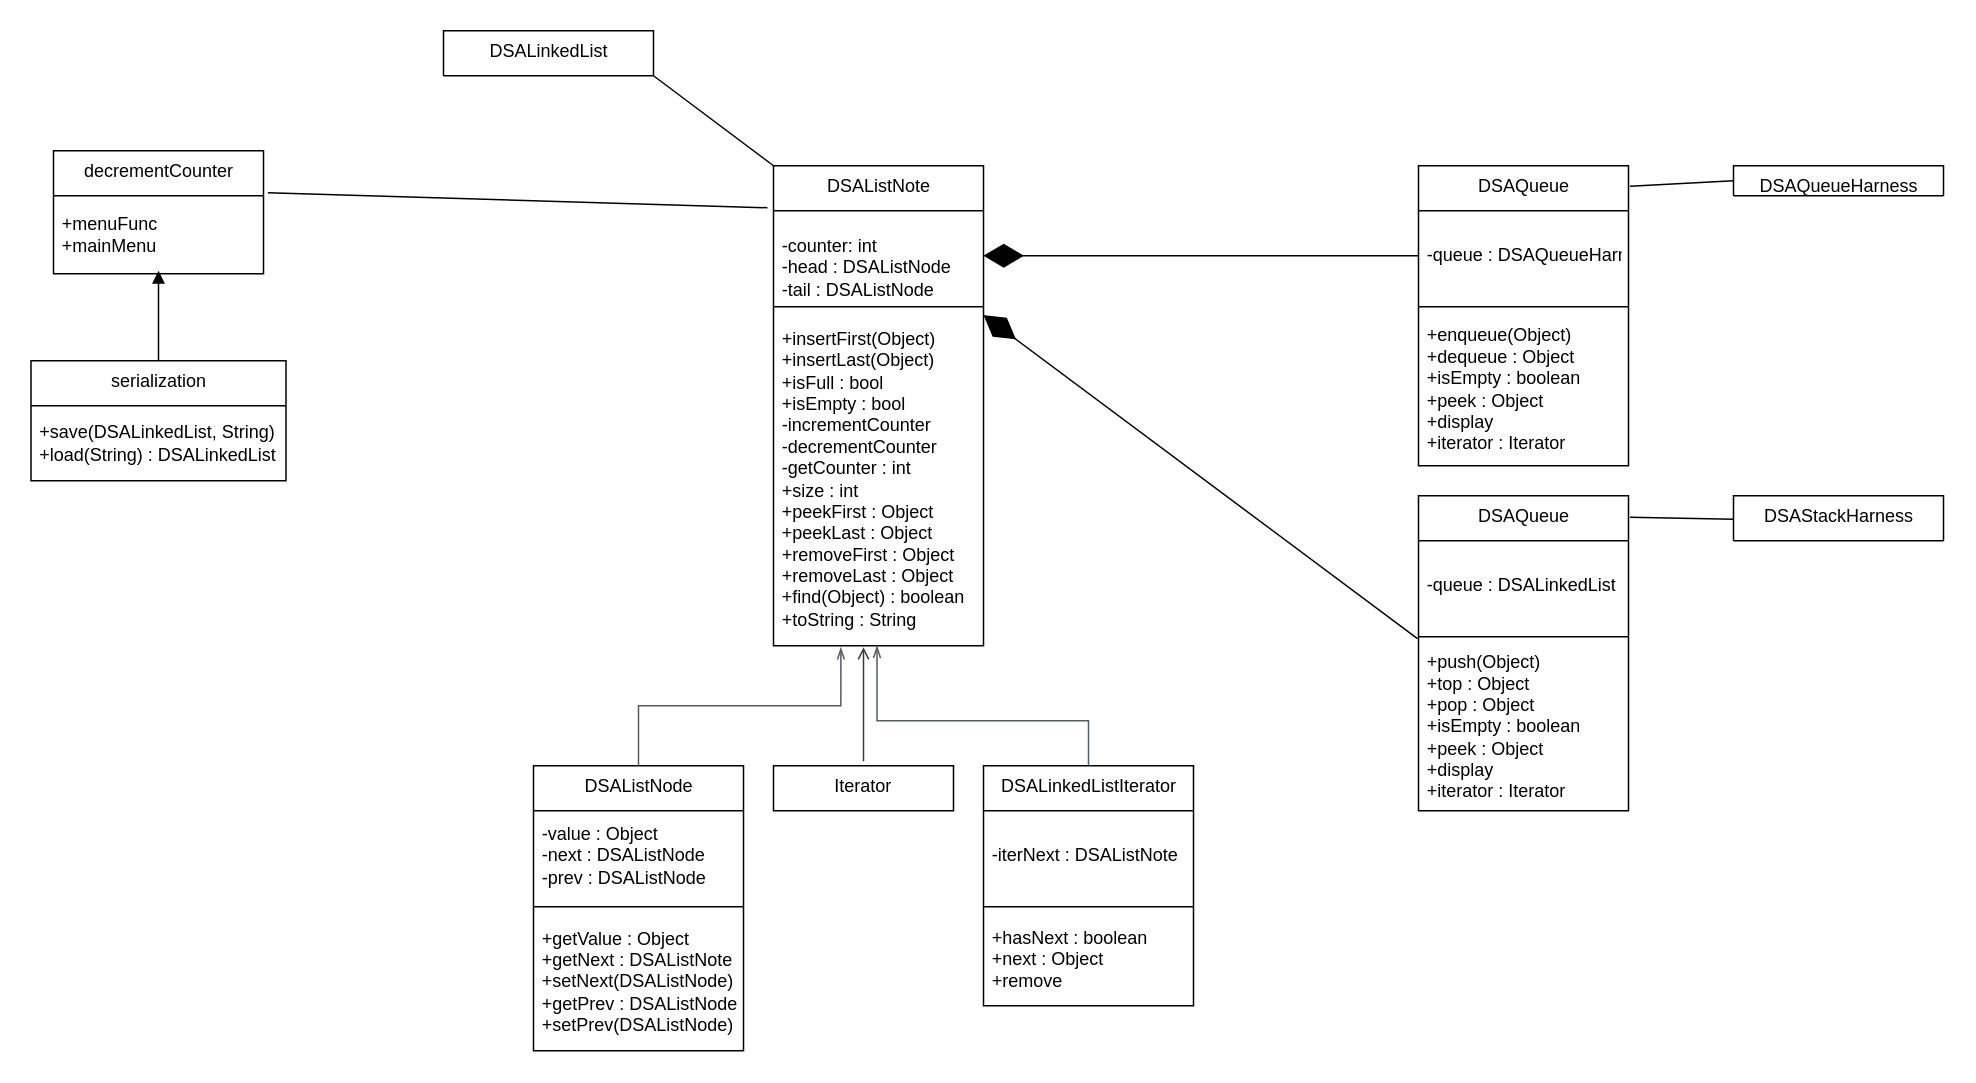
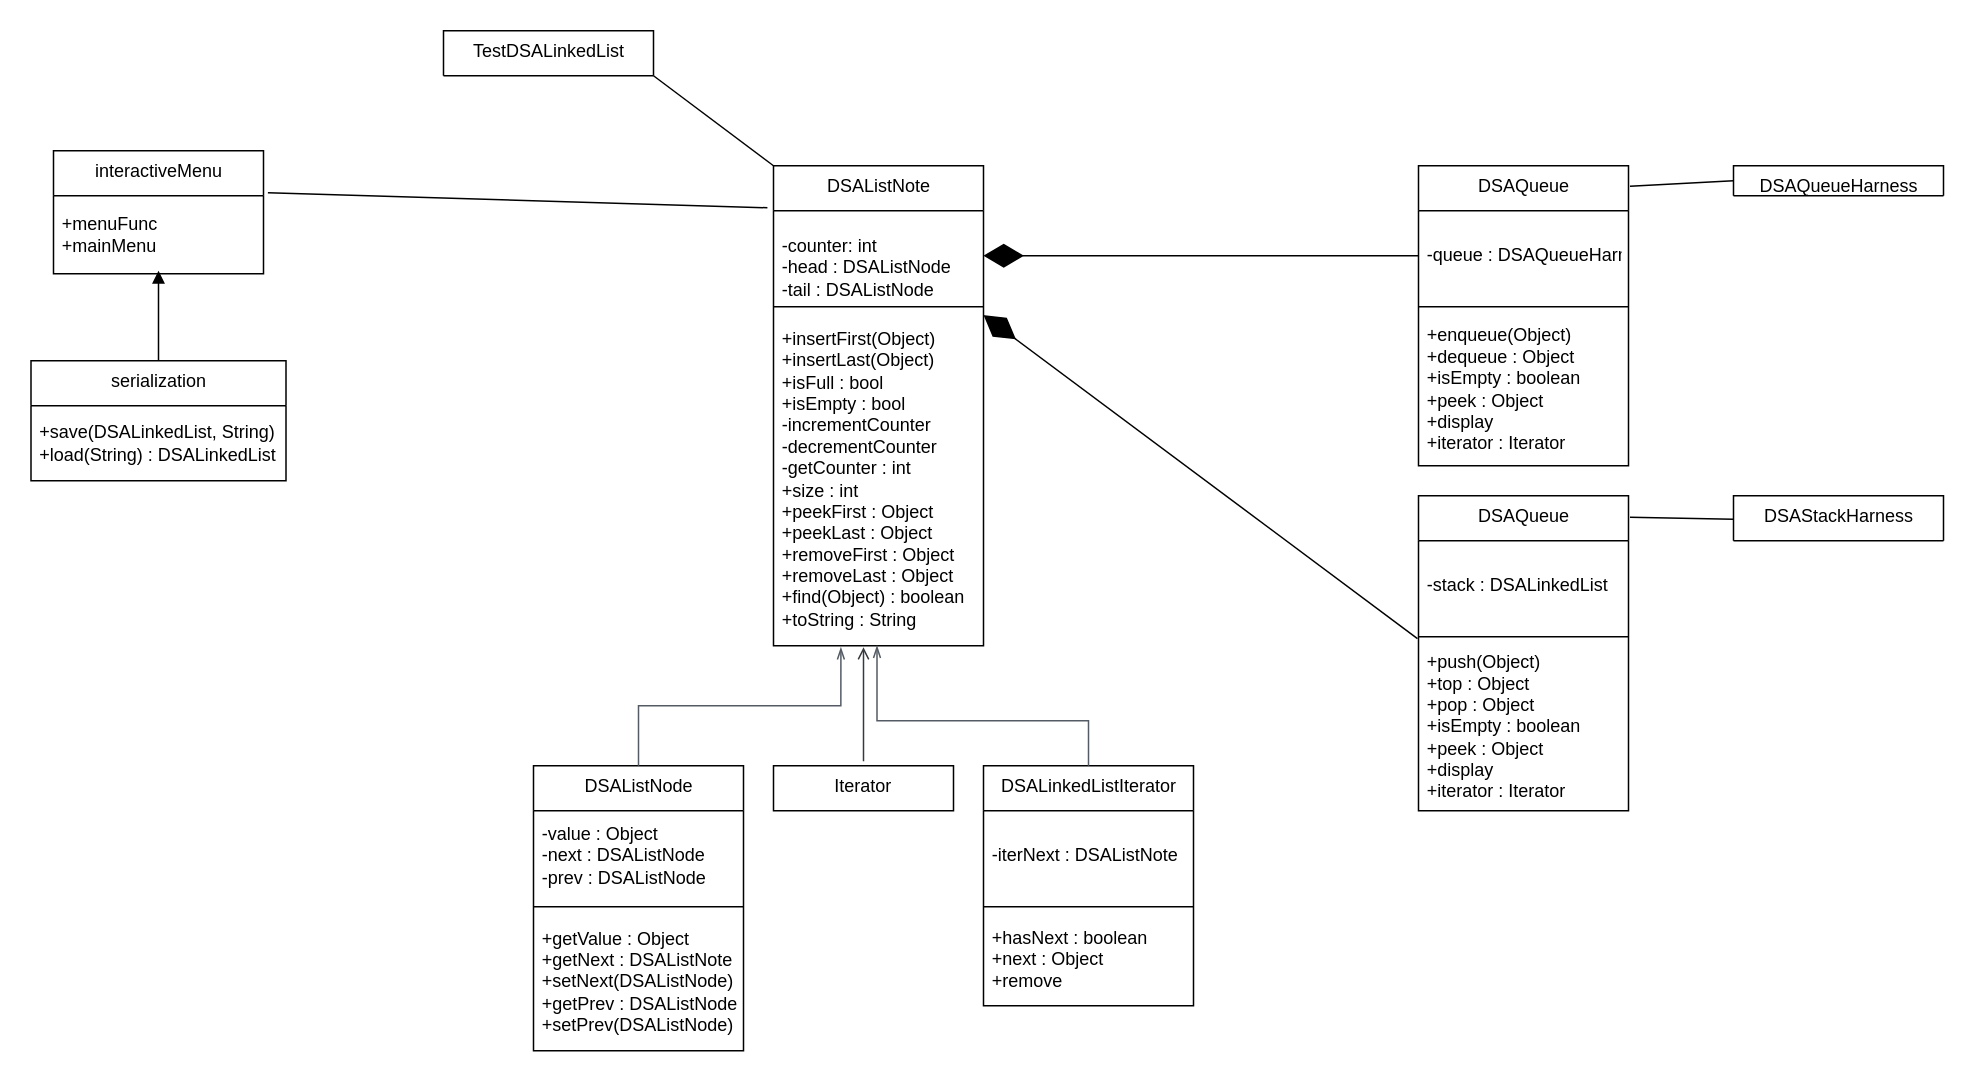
(549, 52) -> (549, 52)
(159, 172) -> (159, 172)
(1526, 586) -> (1526, 586)
